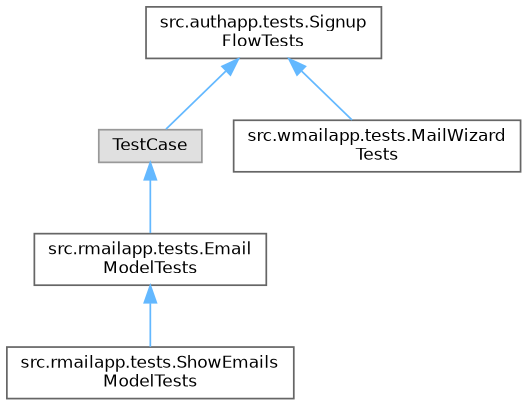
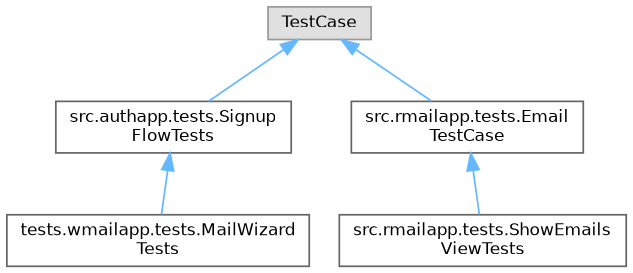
(196, 100) -> (246, 75)
(377, 146) -> (158, 241)
(150, 259) -> (467, 127)
(150, 373) -> (483, 241)
